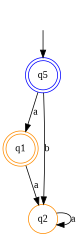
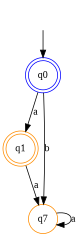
(43, 75) -> (43, 75)
(43, 219) -> (43, 219)
